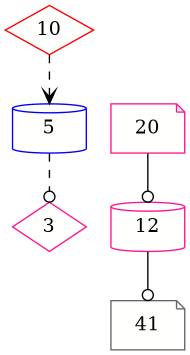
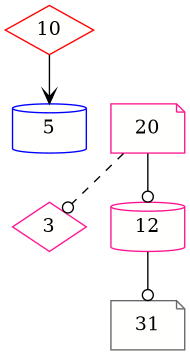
(49, 73) -> (49, 73)
(49, 172) -> (98, 179)
(148, 325) -> (148, 325)
